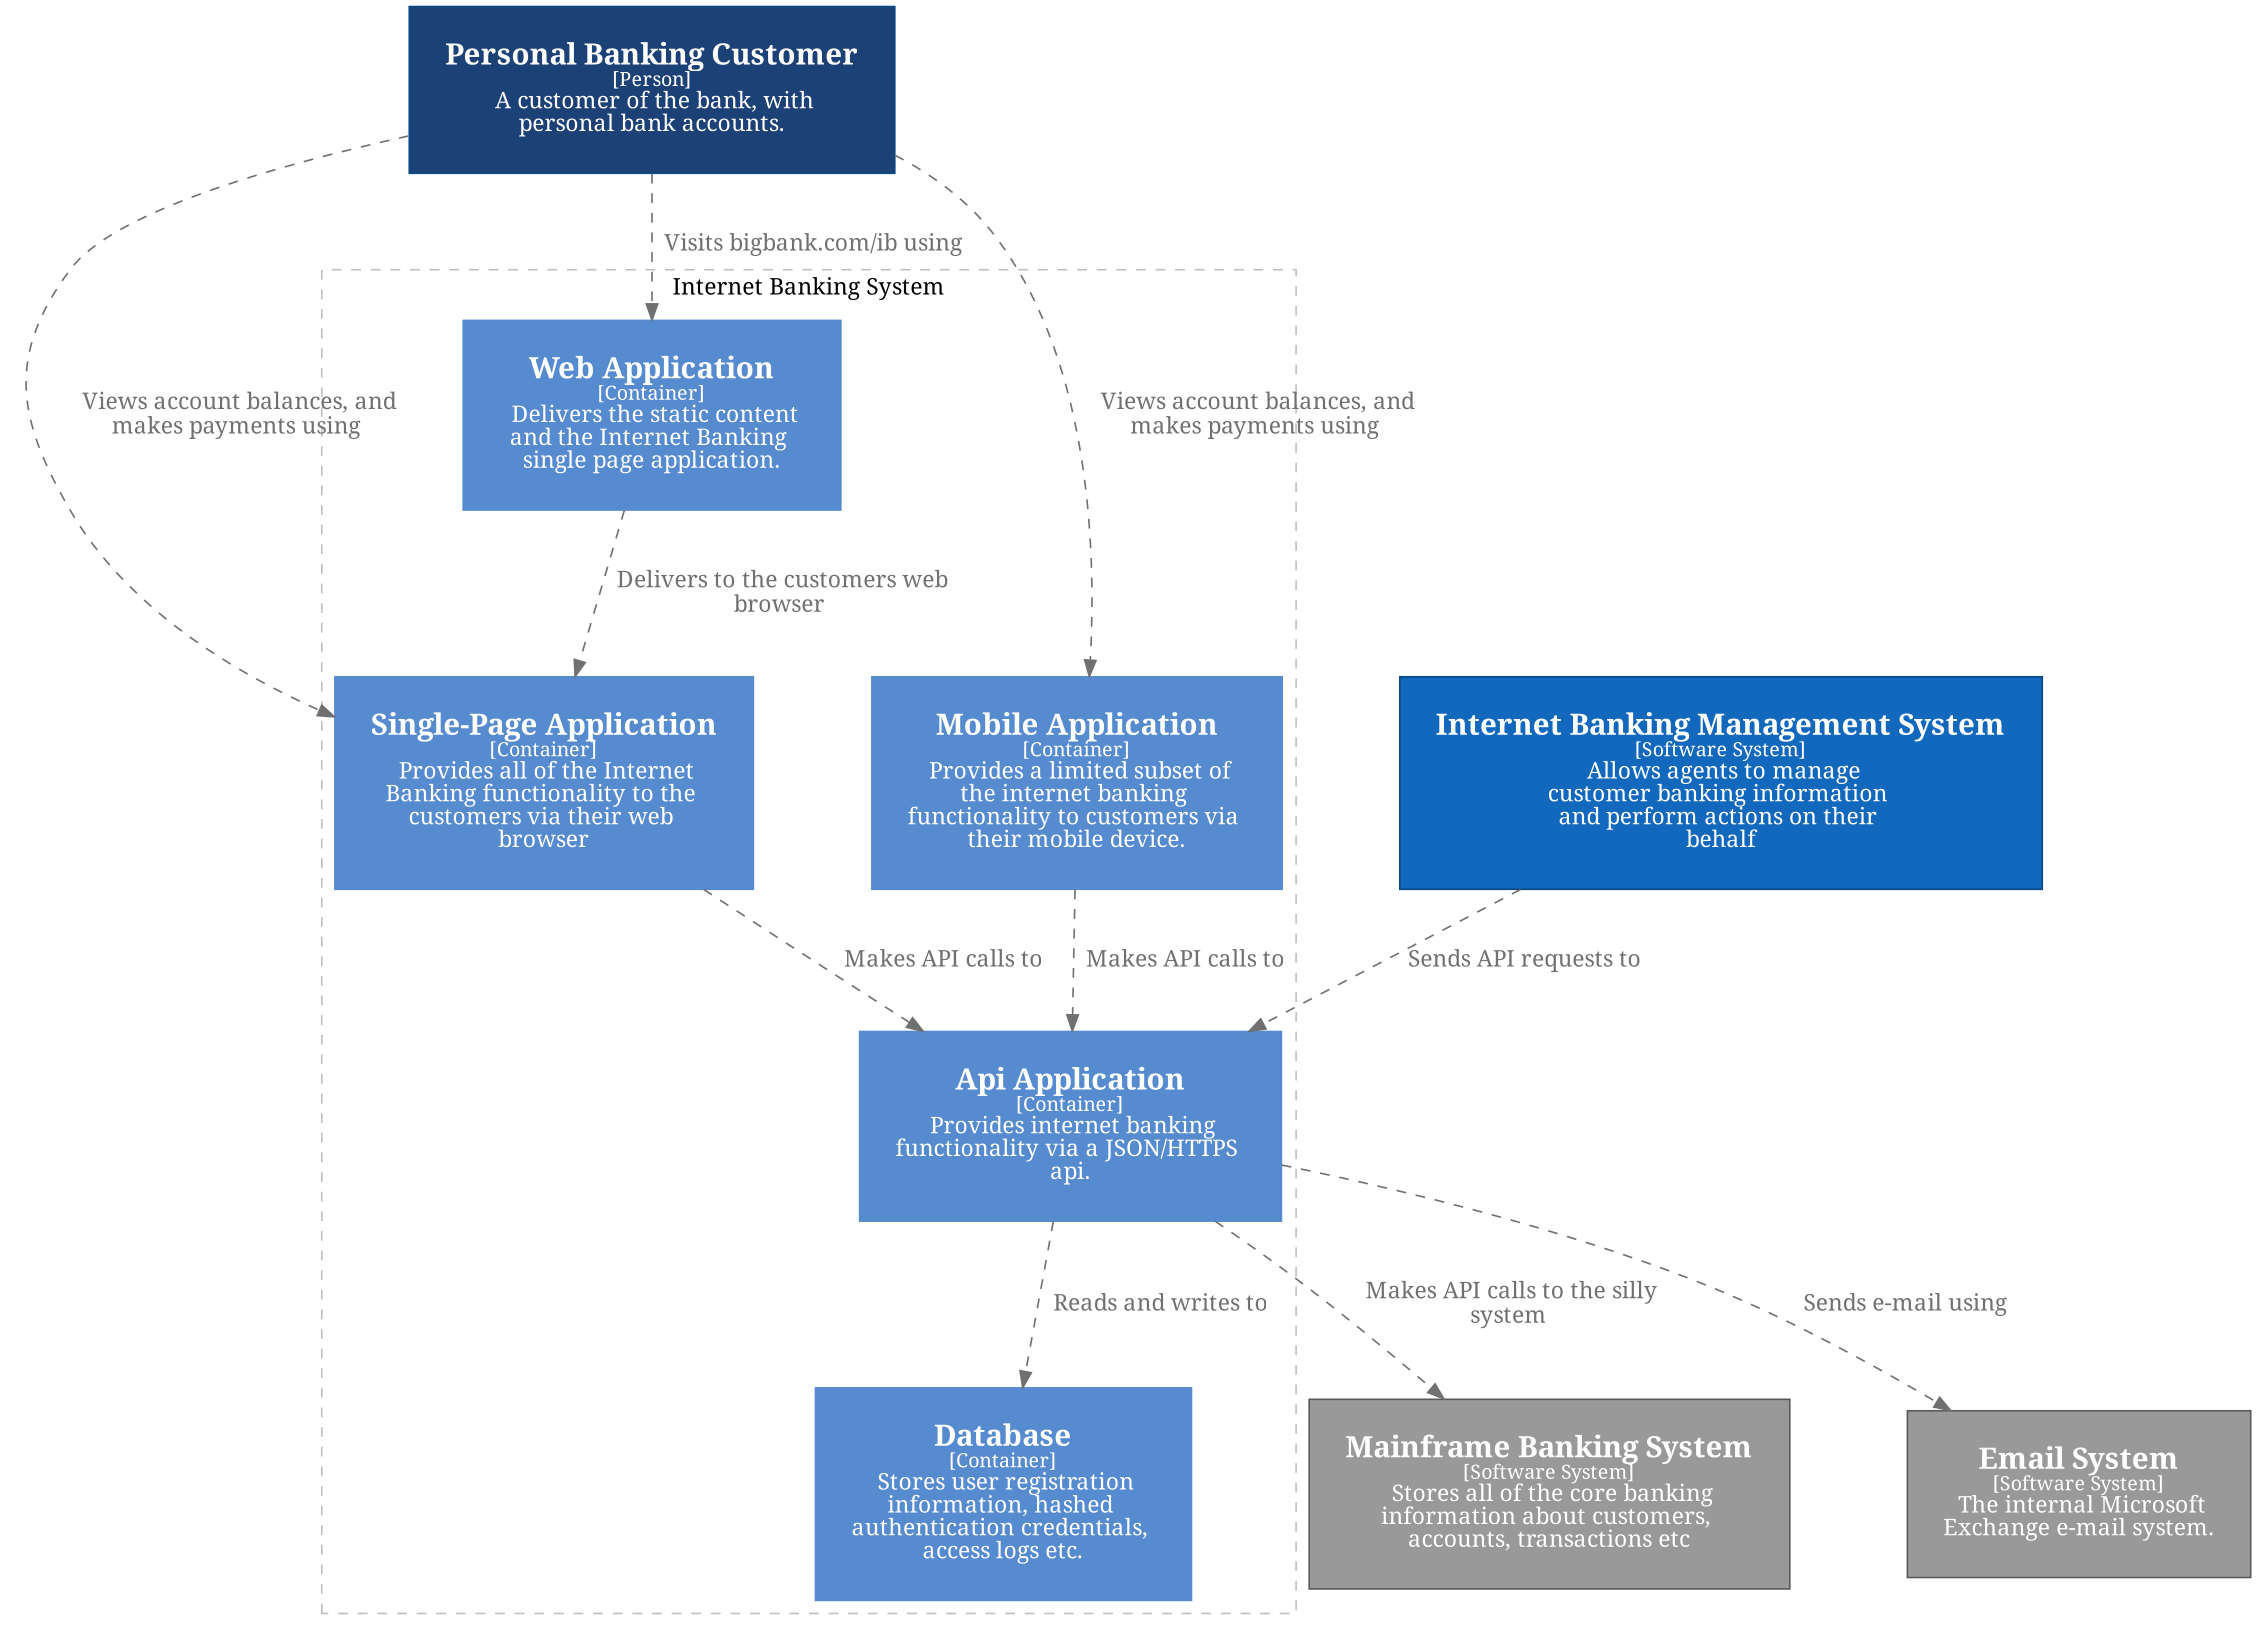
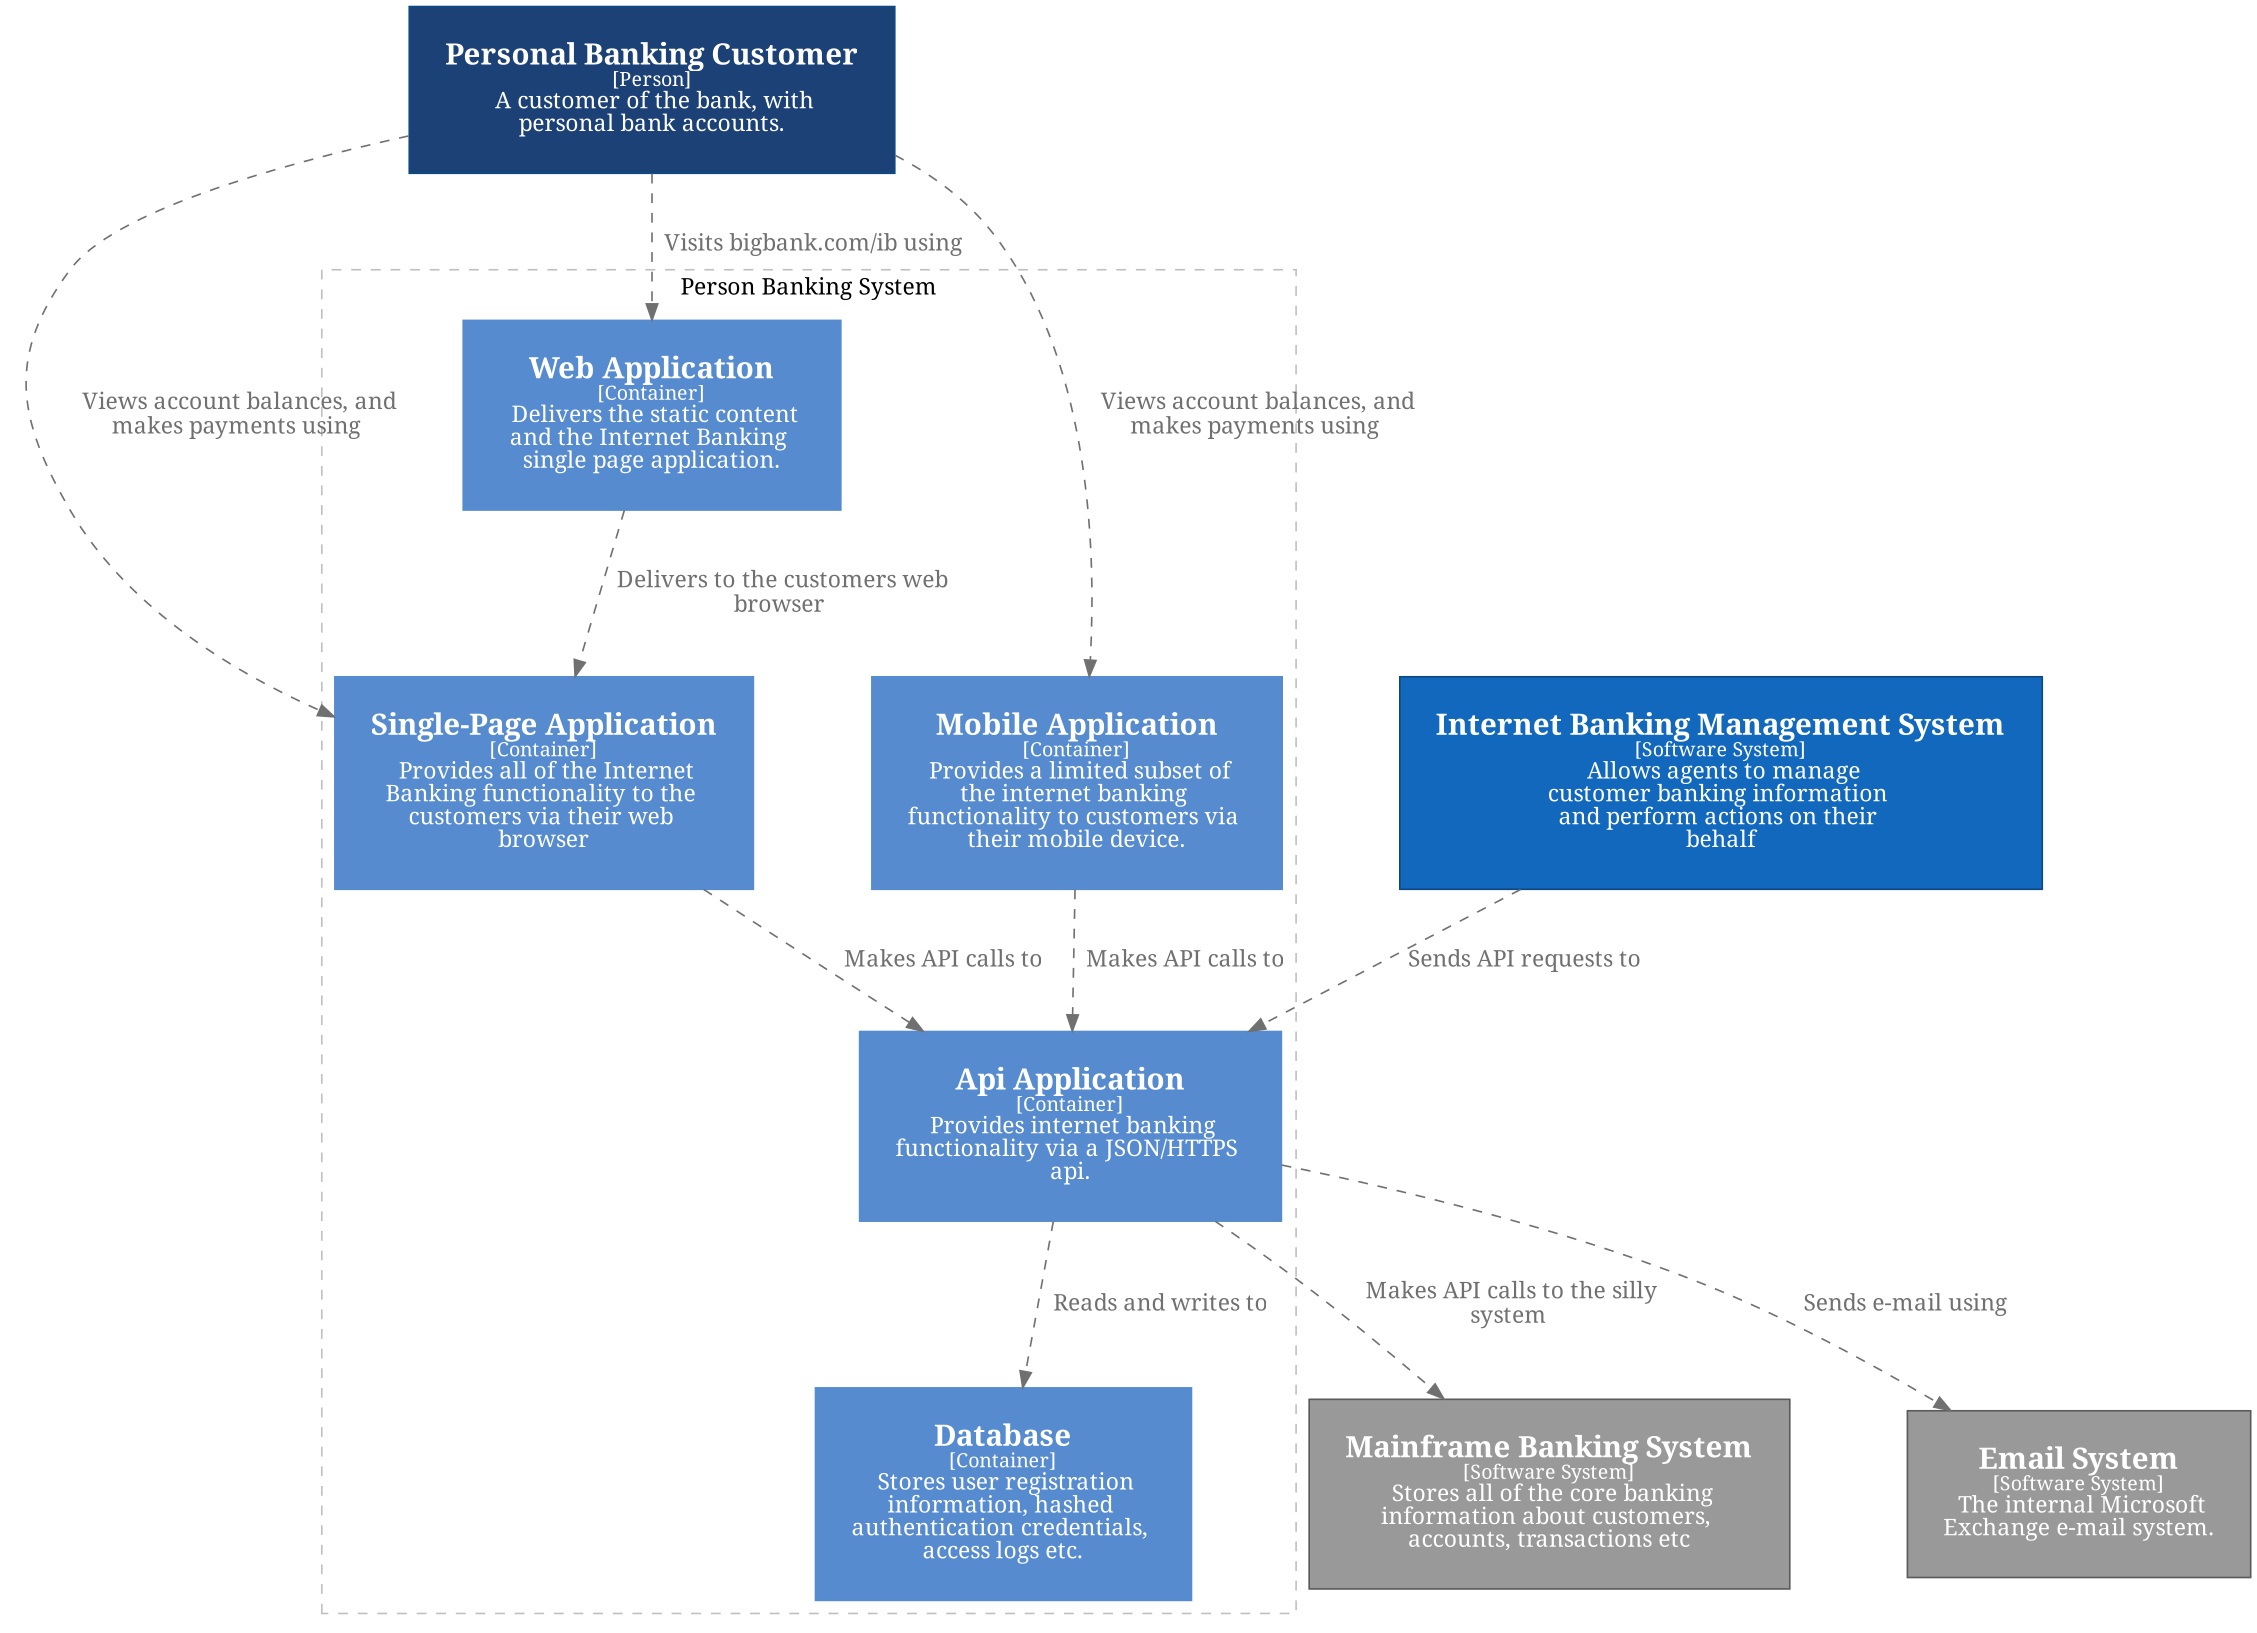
(809, 289) -> (809, 289)
